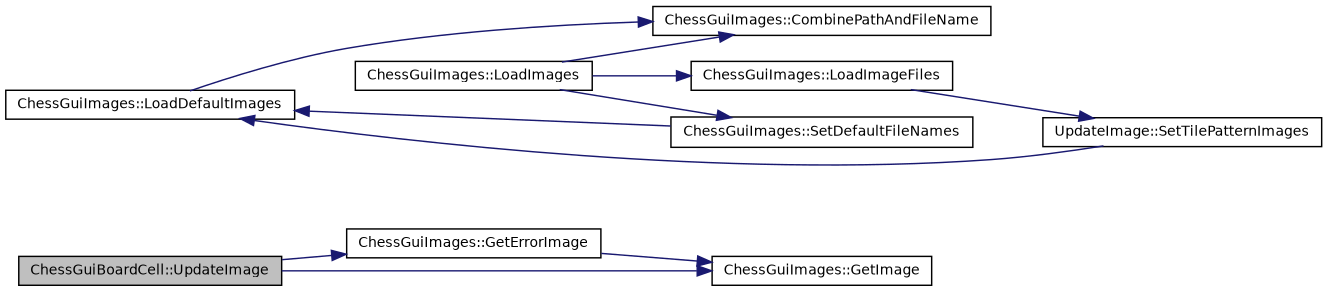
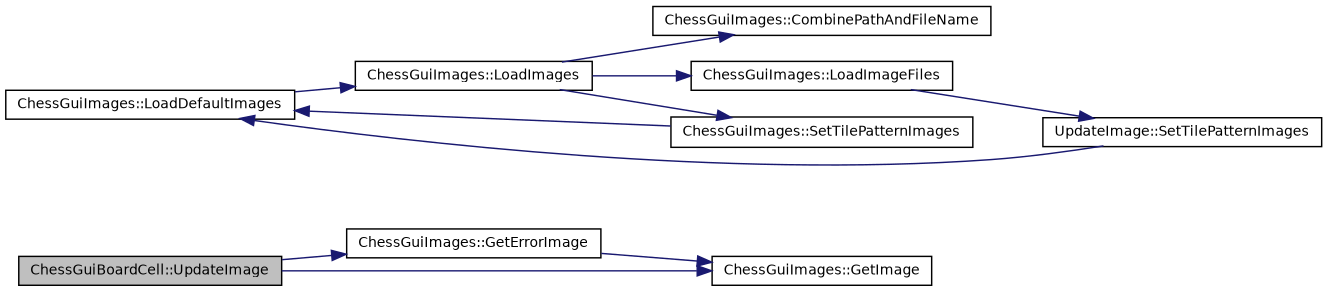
(411, 39) -> (318, 90)
(822, 132) -> (822, 132)
